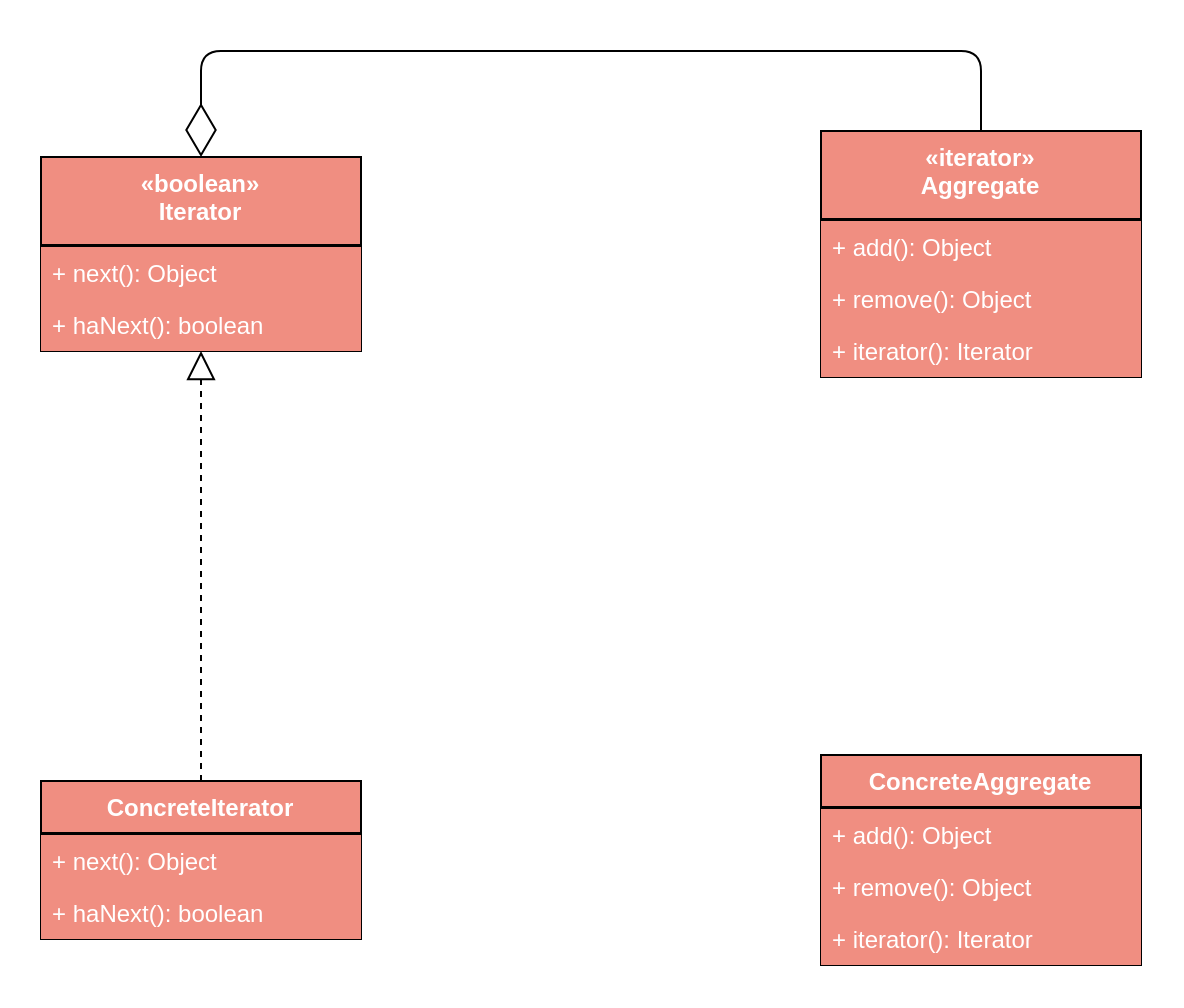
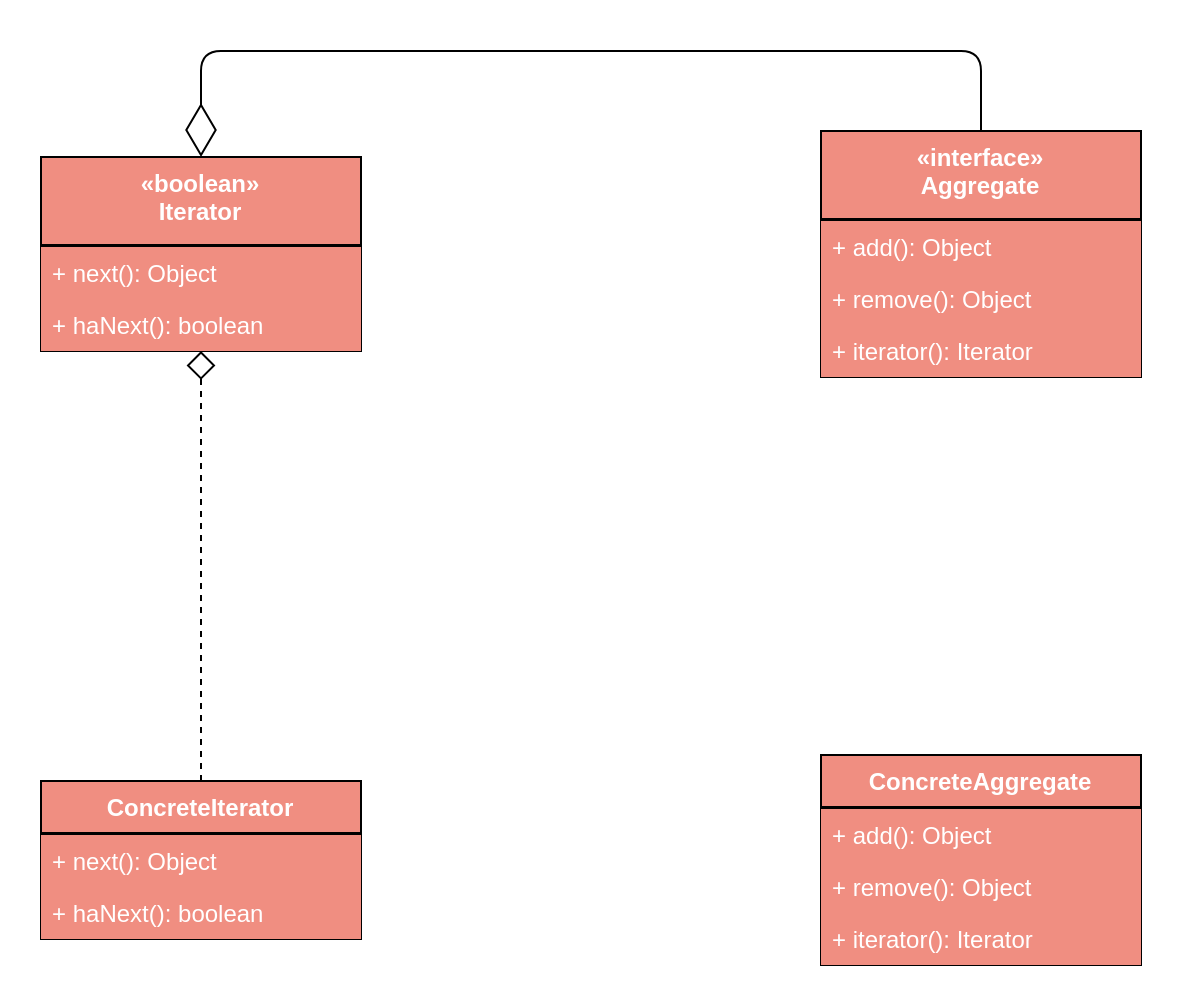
(980, 158) -> (980, 158)
(201, 380) -> (201, 380)
